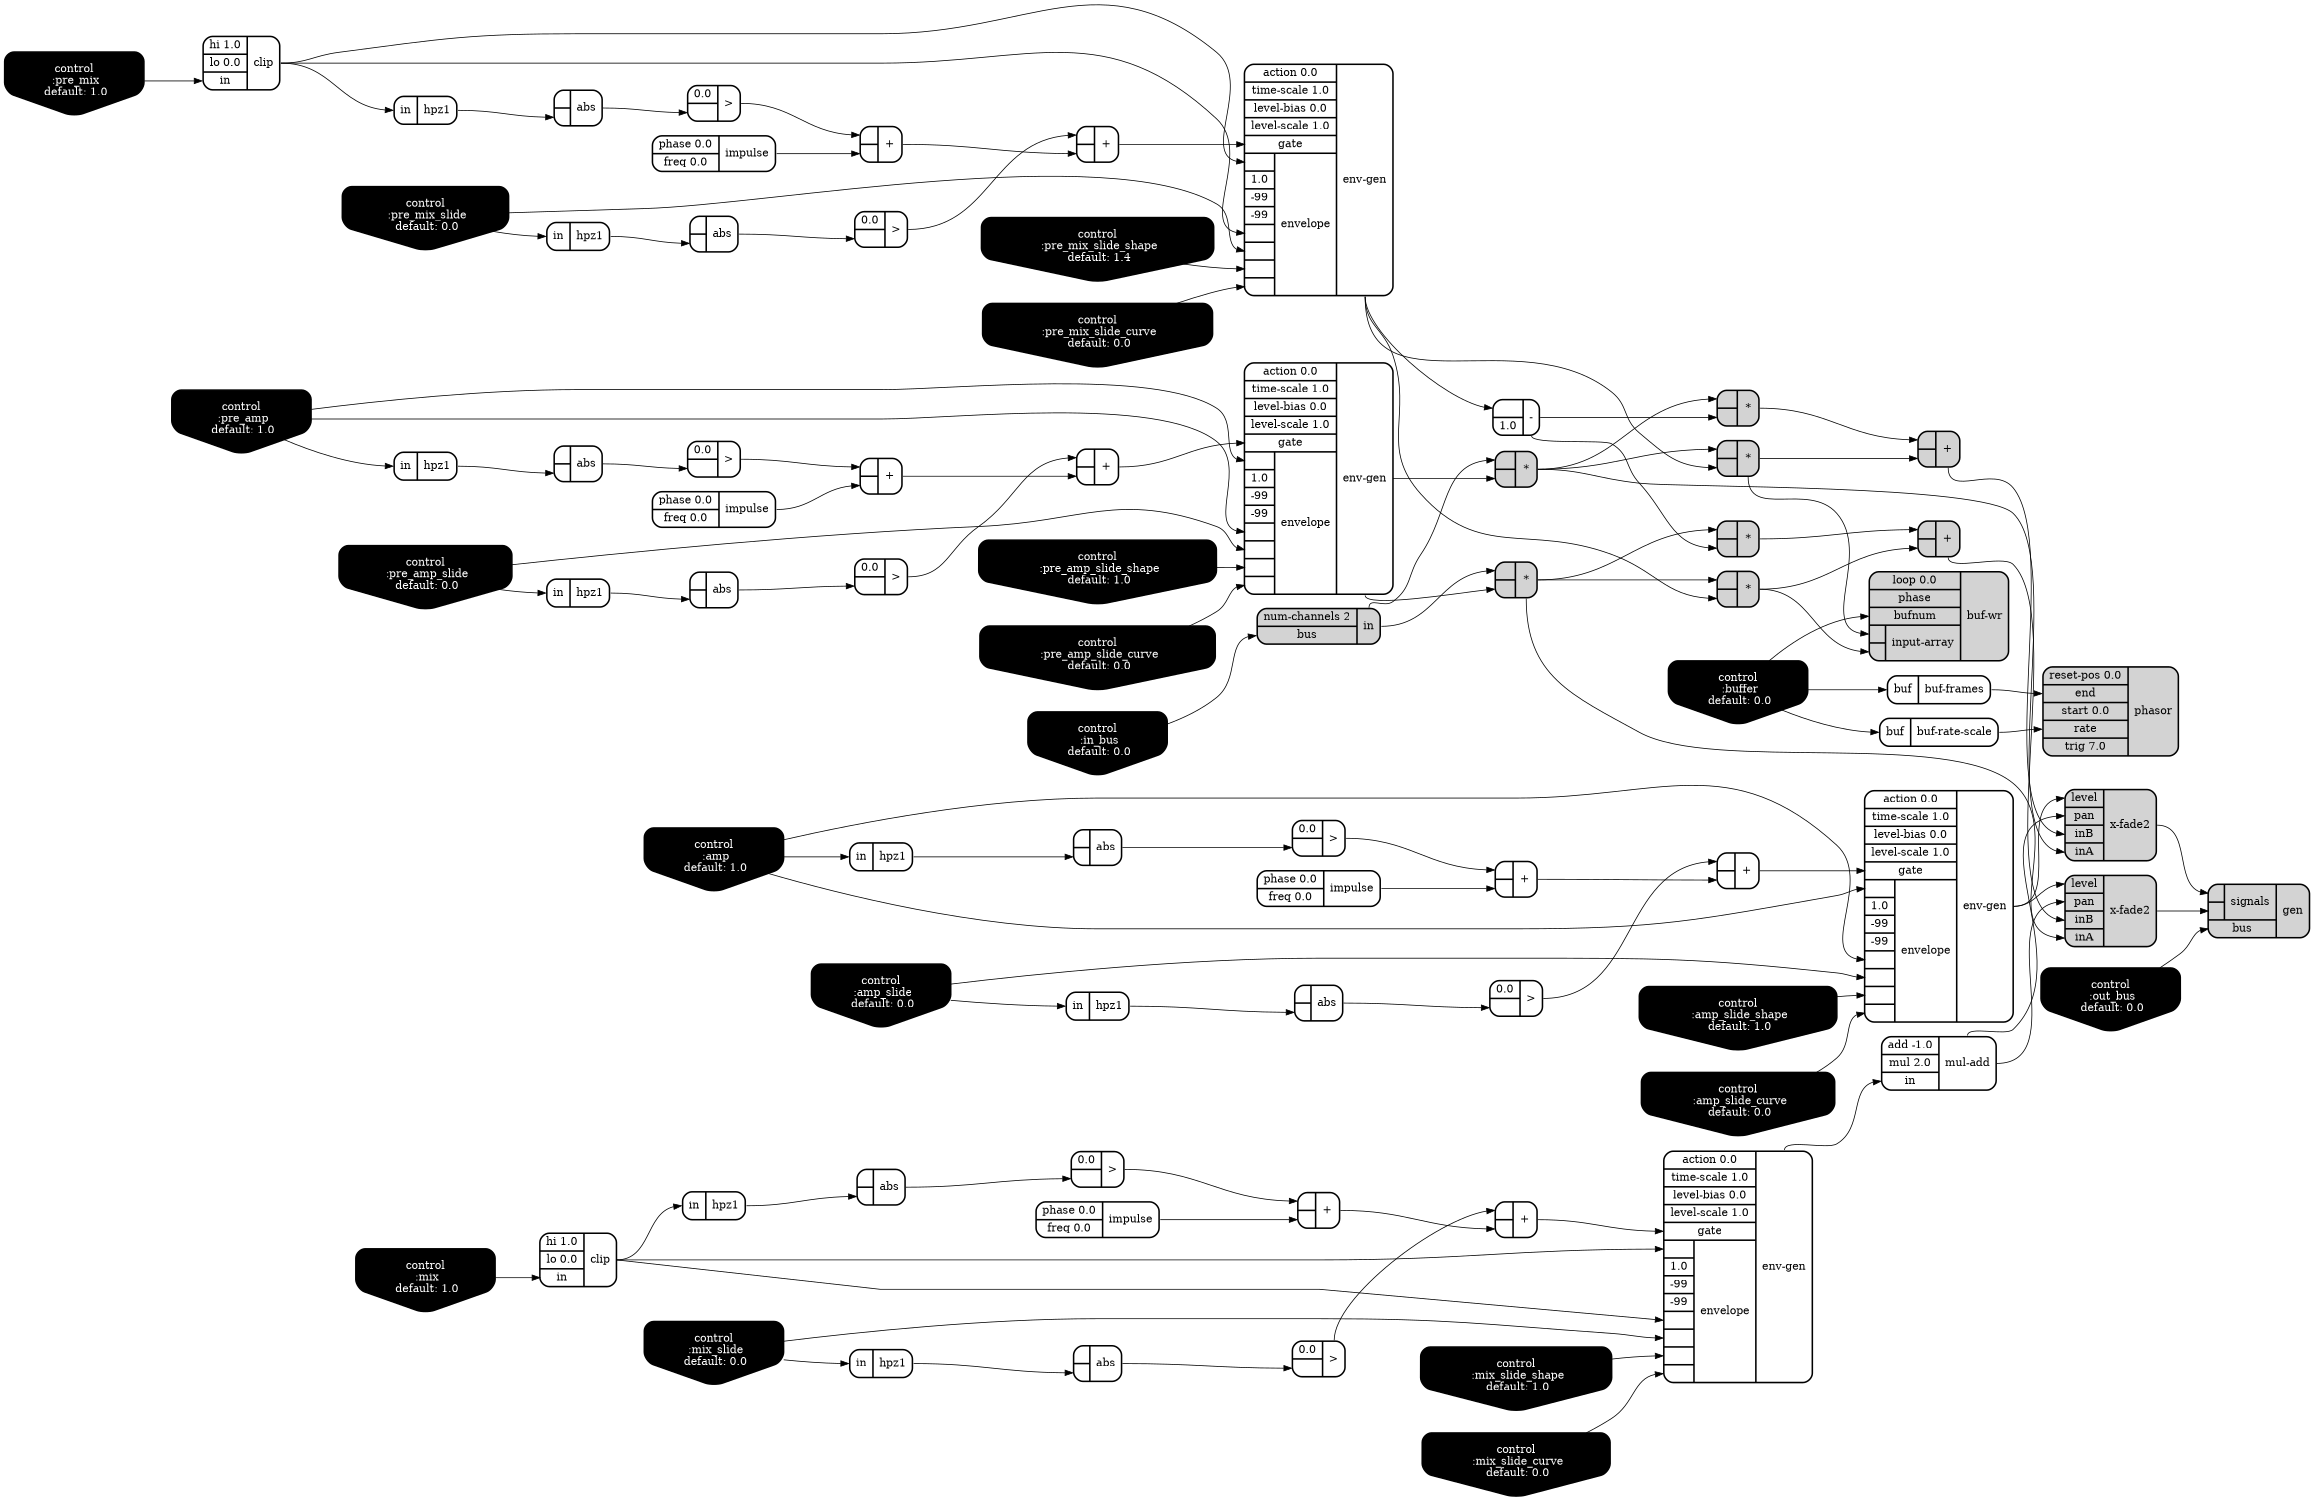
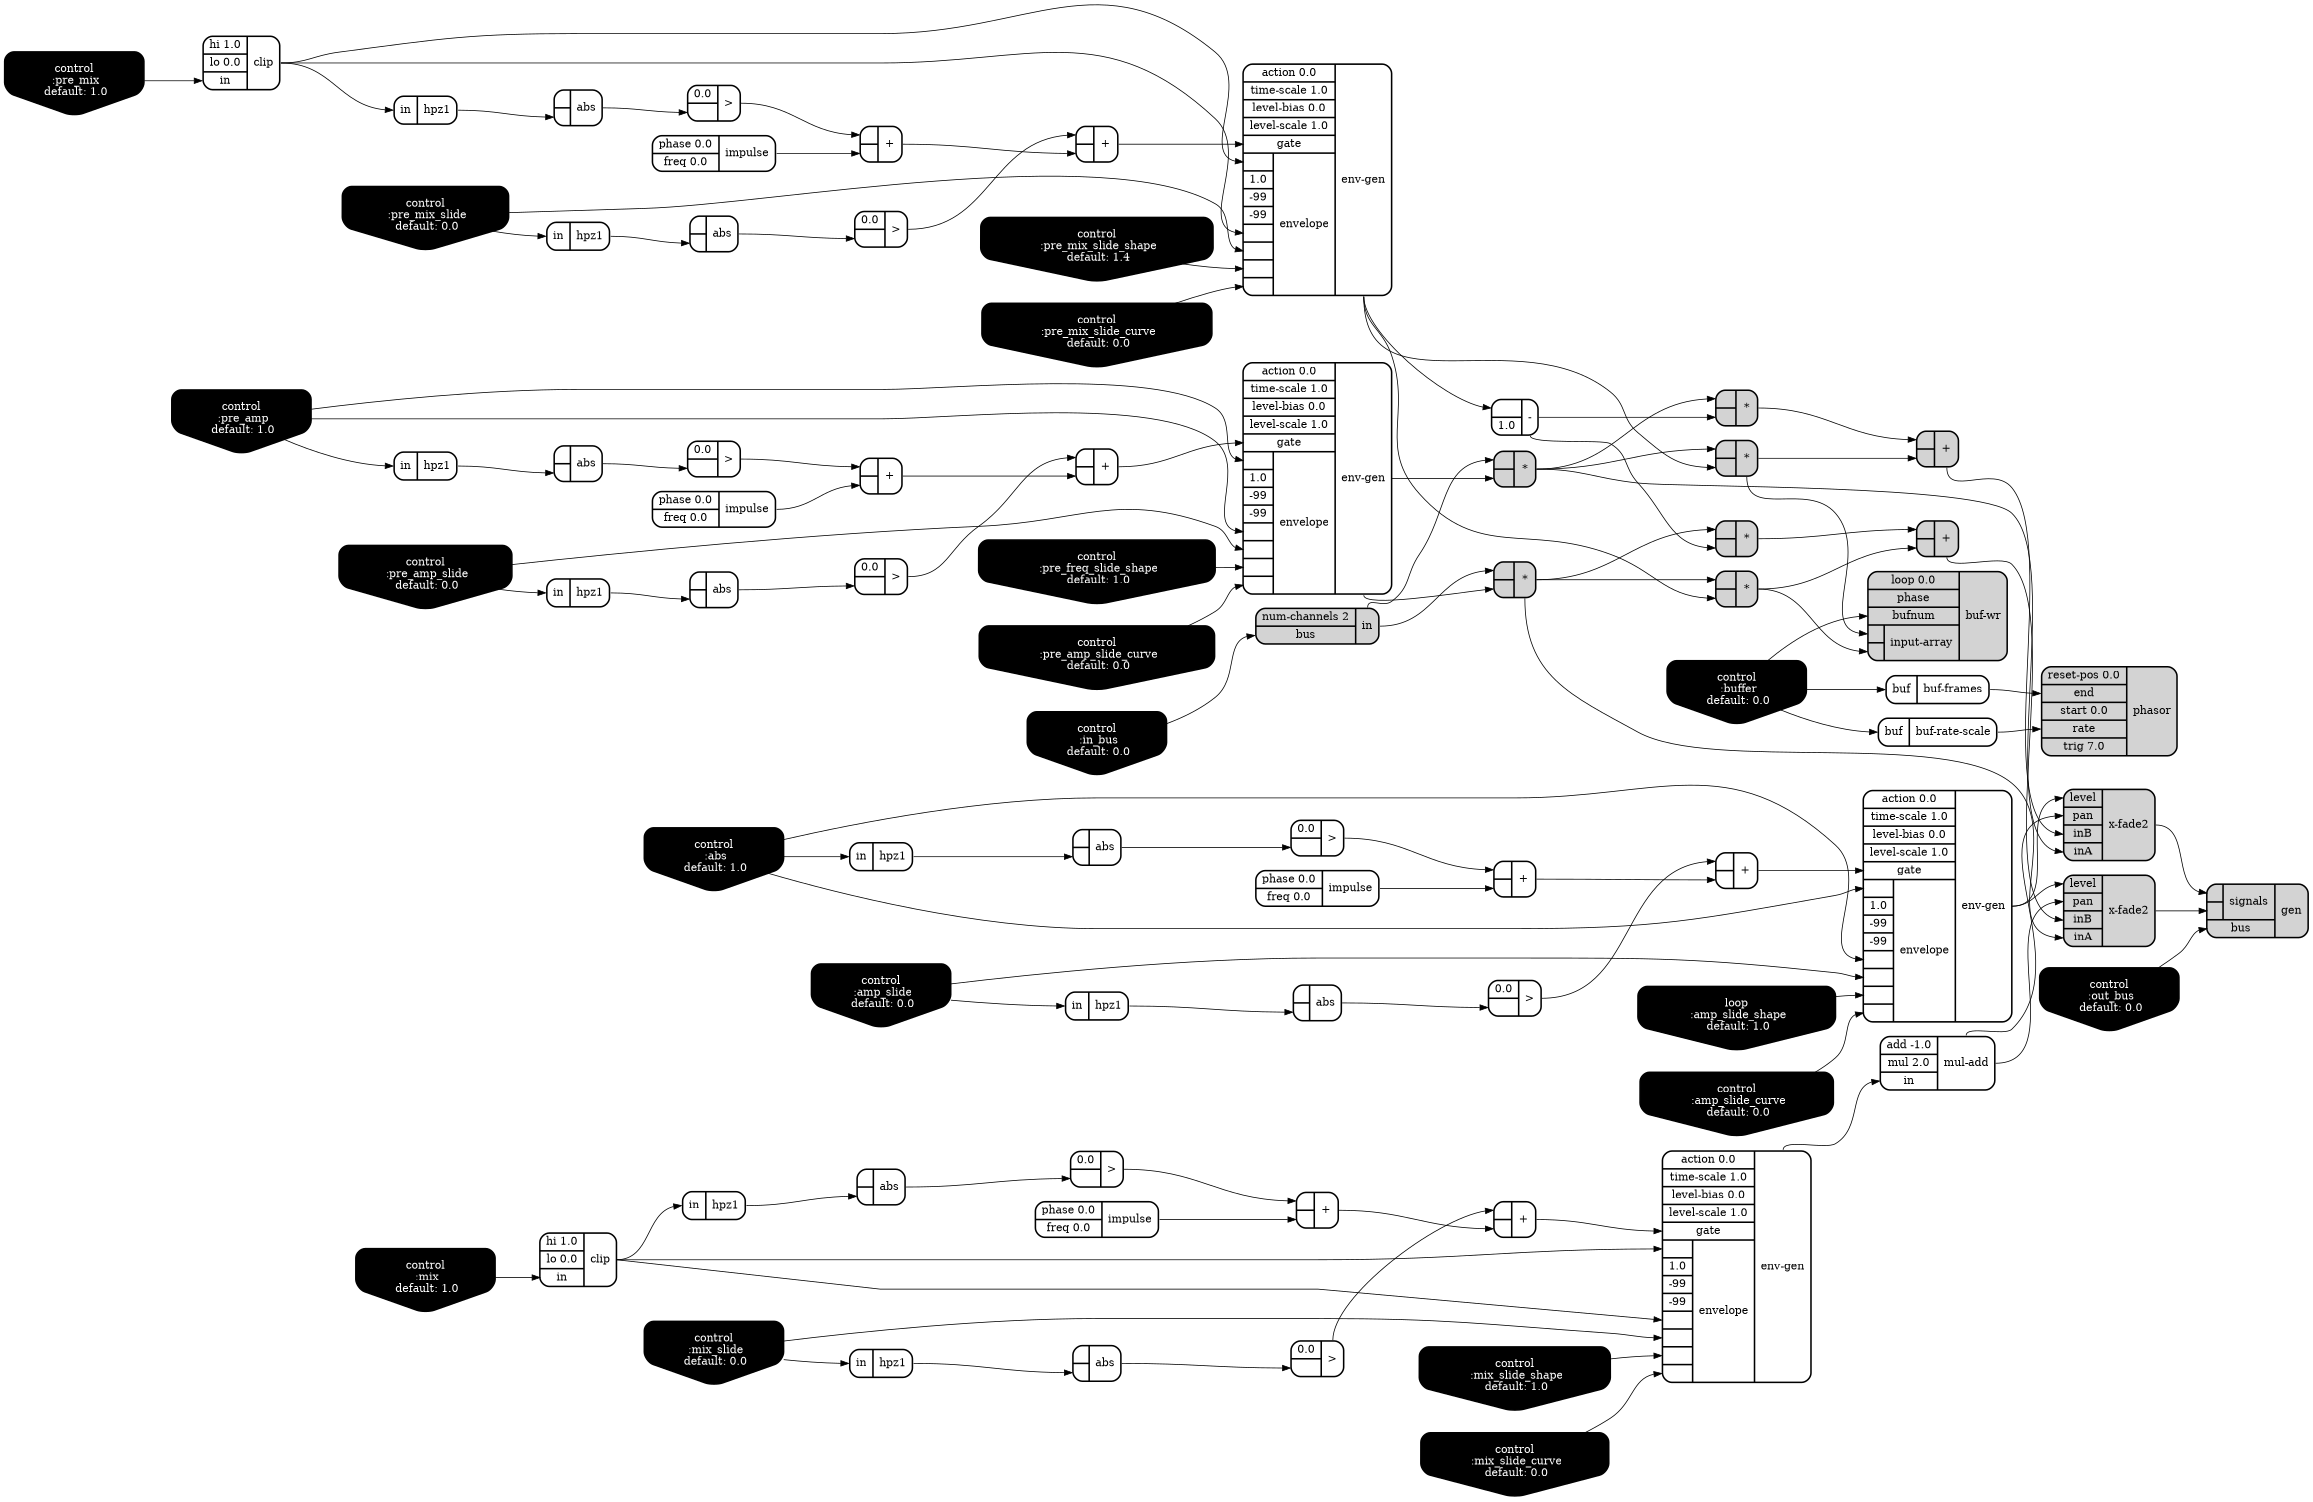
(1098, 569) -> (1097, 569)
(714, 857) -> (714, 857)
(1738, 1015) -> (1737, 1015)
